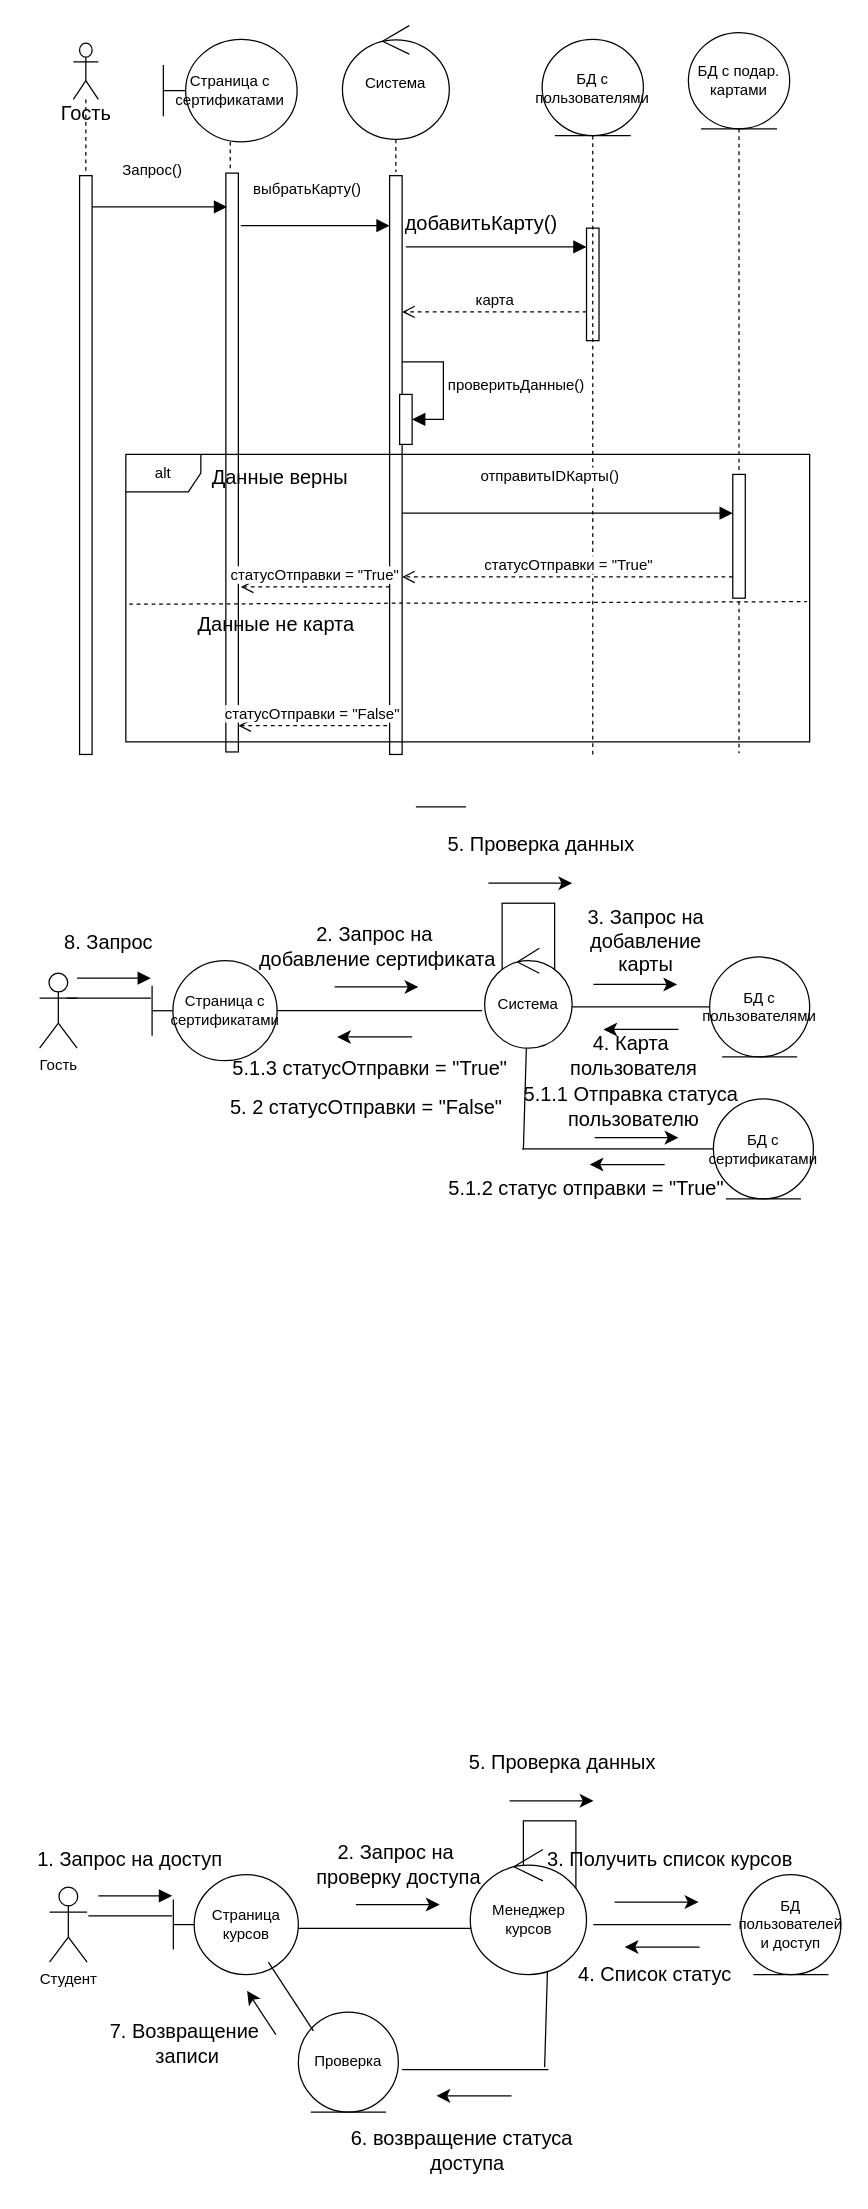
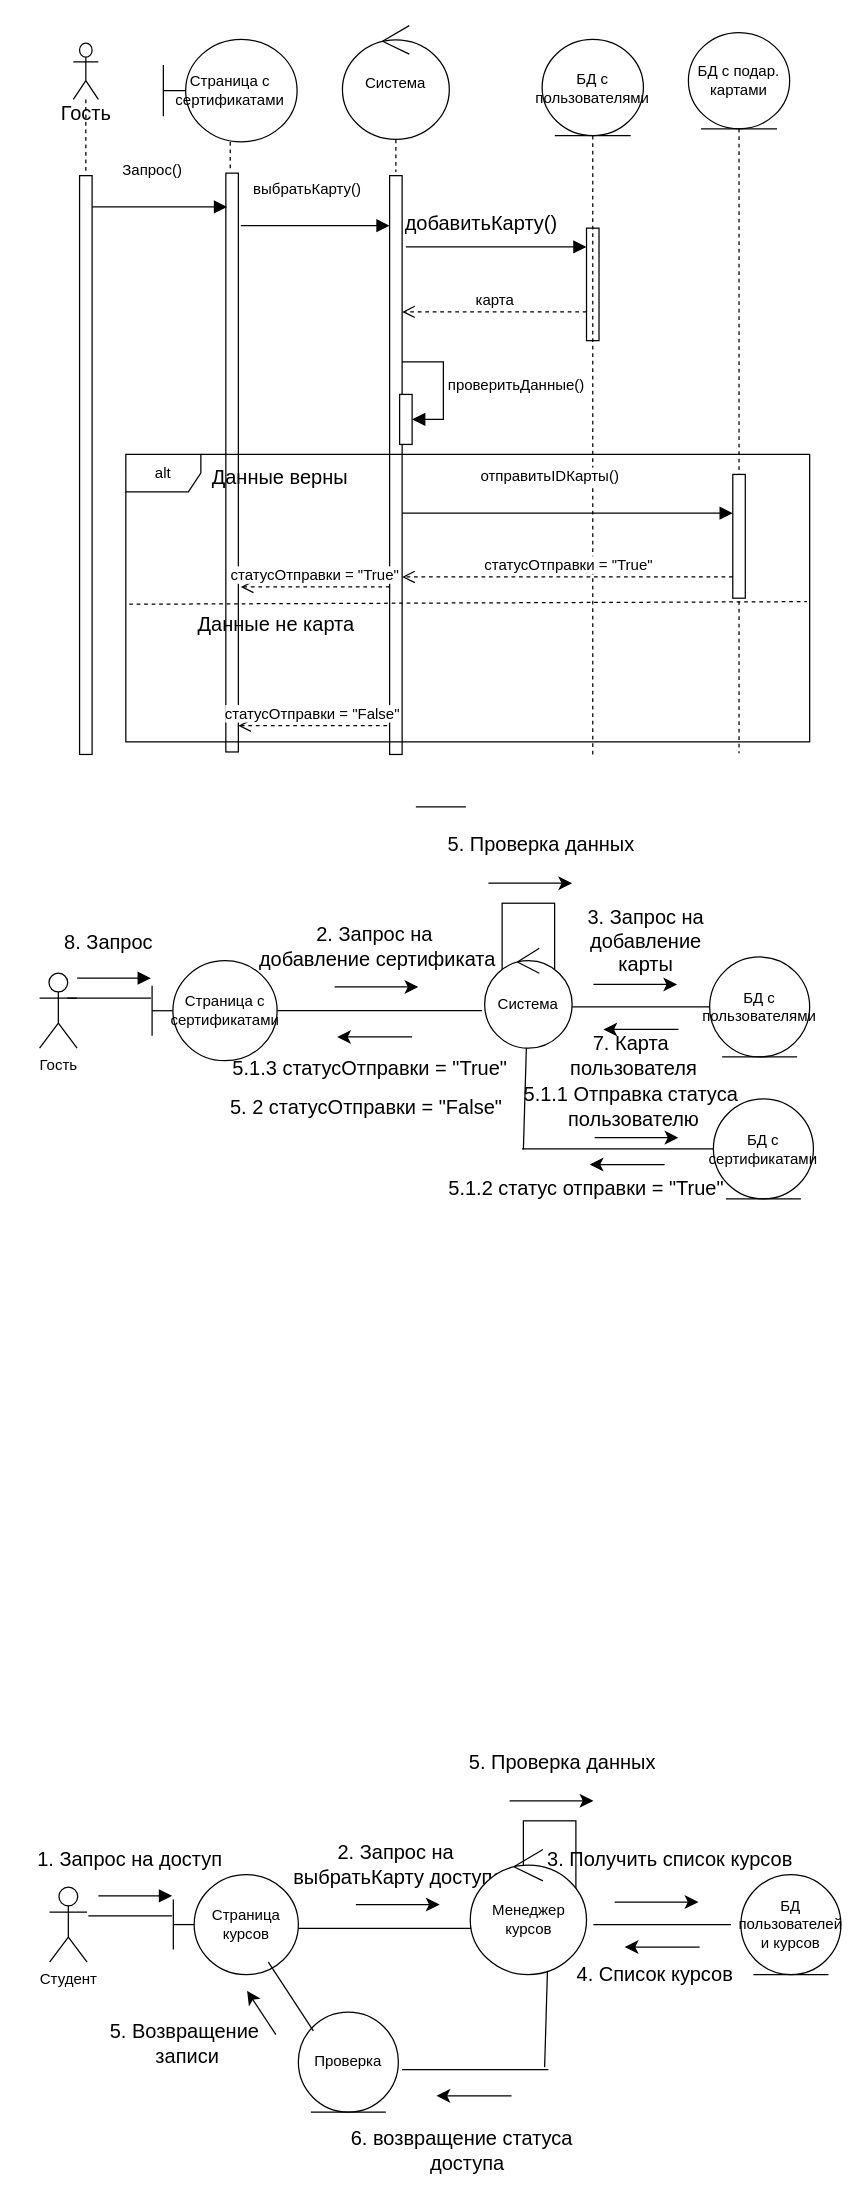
(634, 1056) -> (634, 1056)
(399, 1864) -> (399, 1864)
(791, 1924) -> (791, 1924)
(655, 1974) -> (655, 1974)
(188, 2043) -> (188, 2043)
